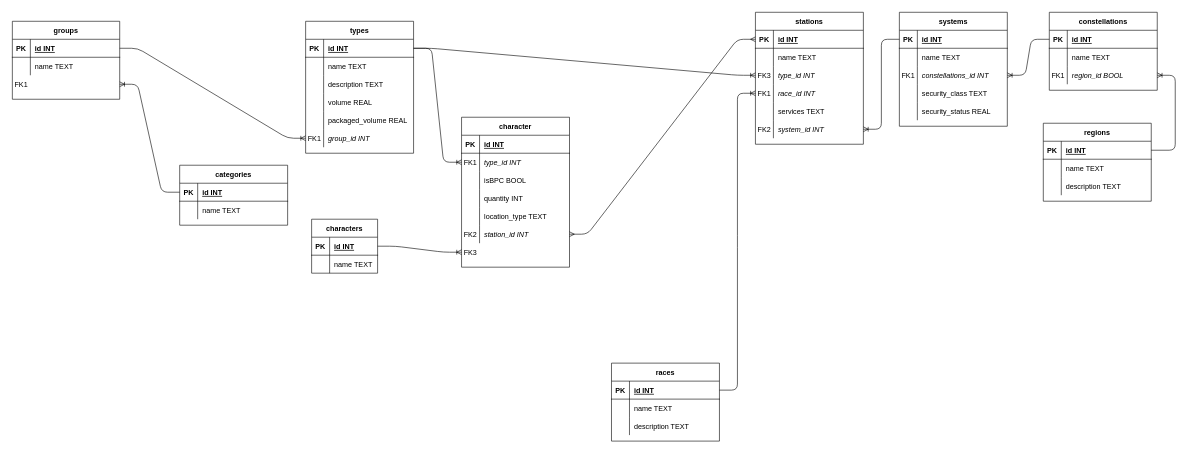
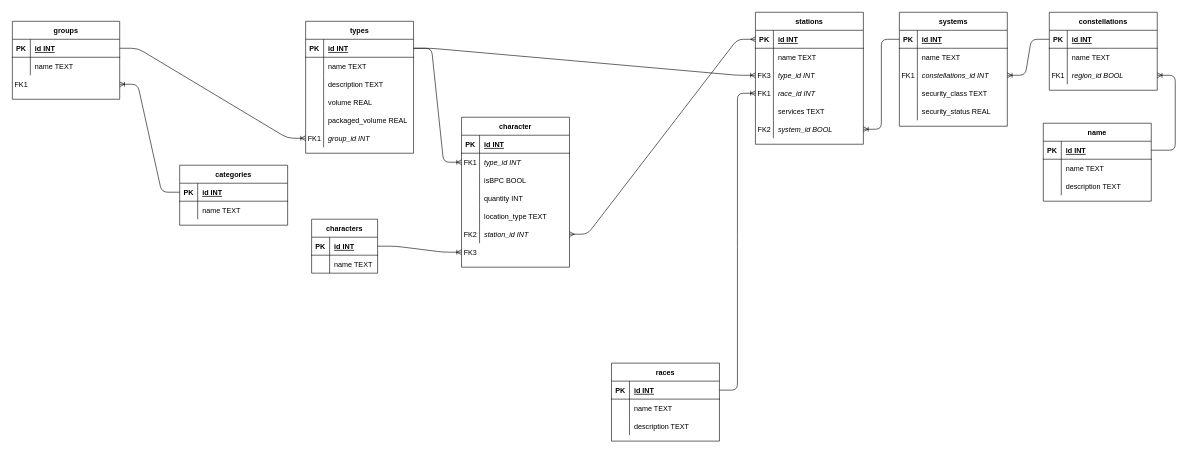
(803, 130) -> (805, 130)
(1097, 133) -> (1097, 133)
